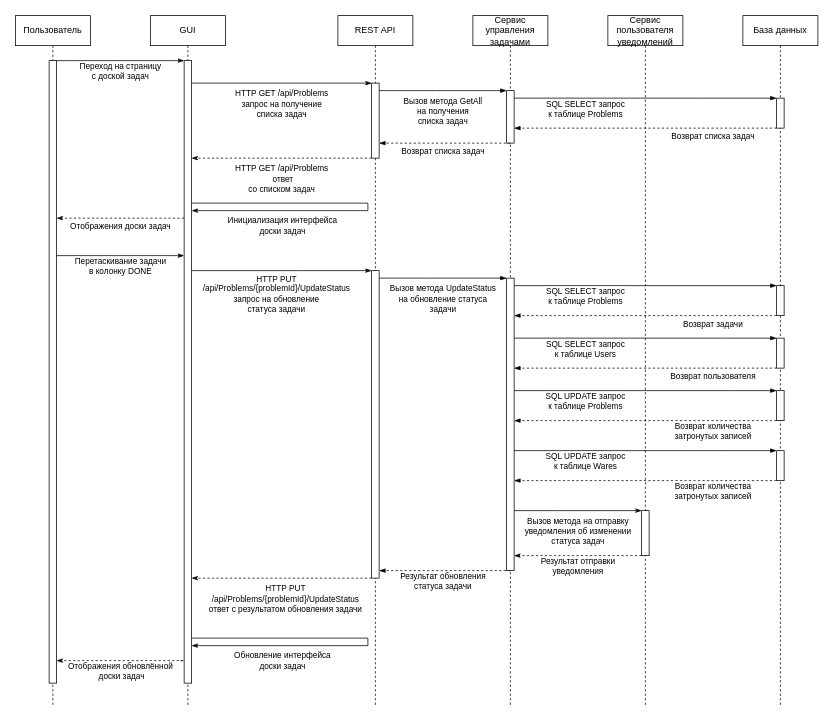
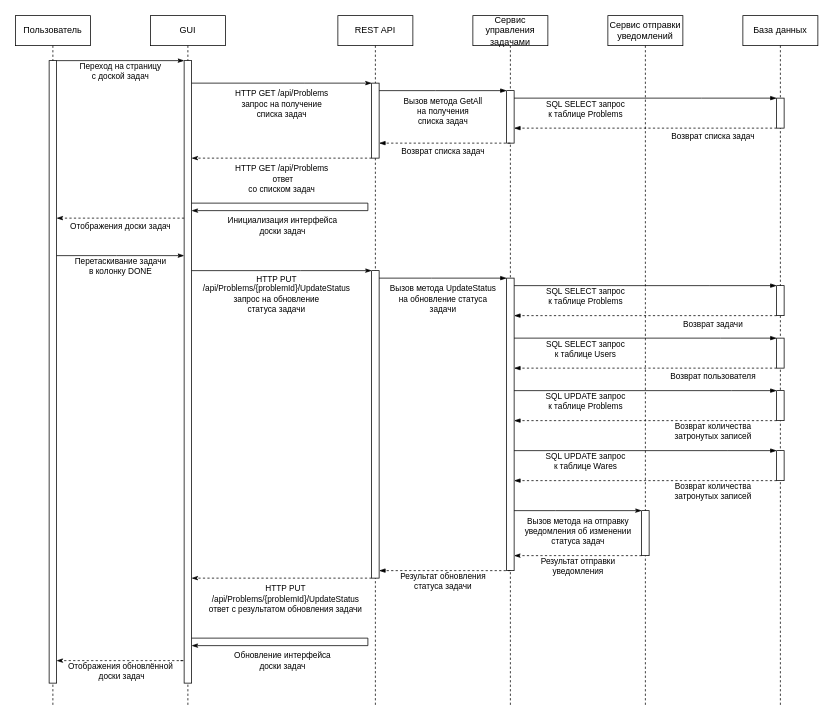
(645, 30) -> (645, 30)
